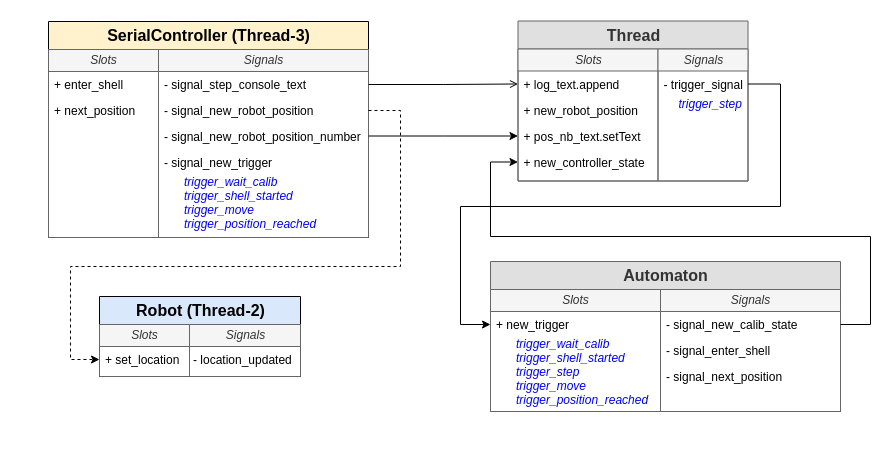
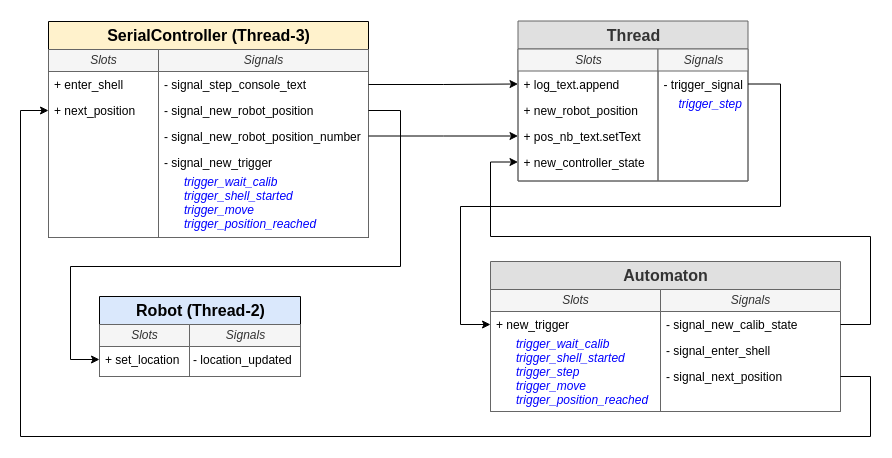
(511, 84) -> (510, 84)
(274, 267) -> (274, 267)
none -> (317, 437)
